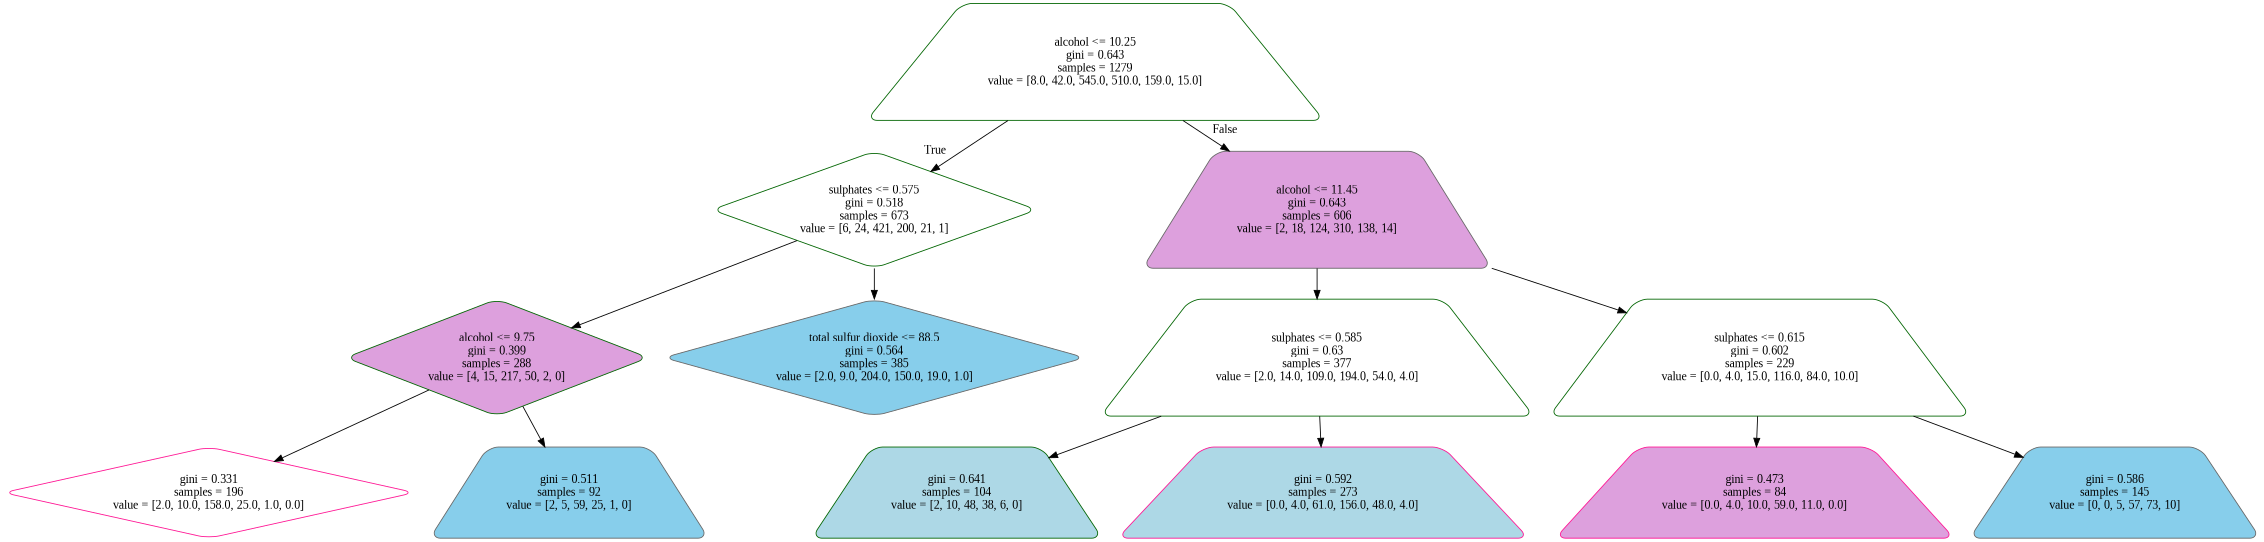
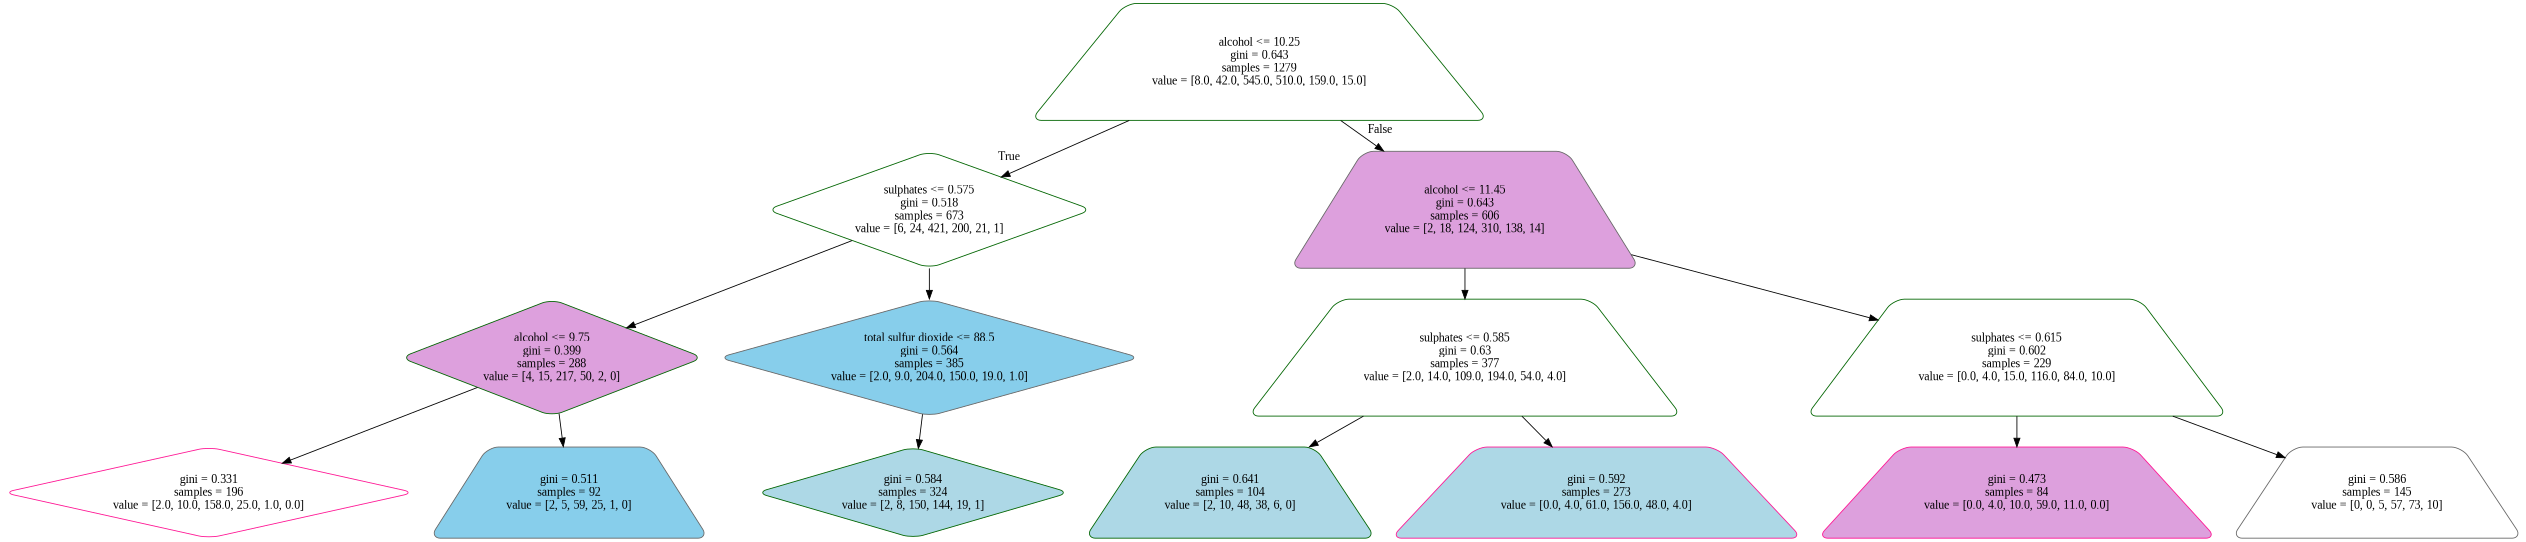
none -> (913, 493)
(2115, 493) -> (2377, 493)
